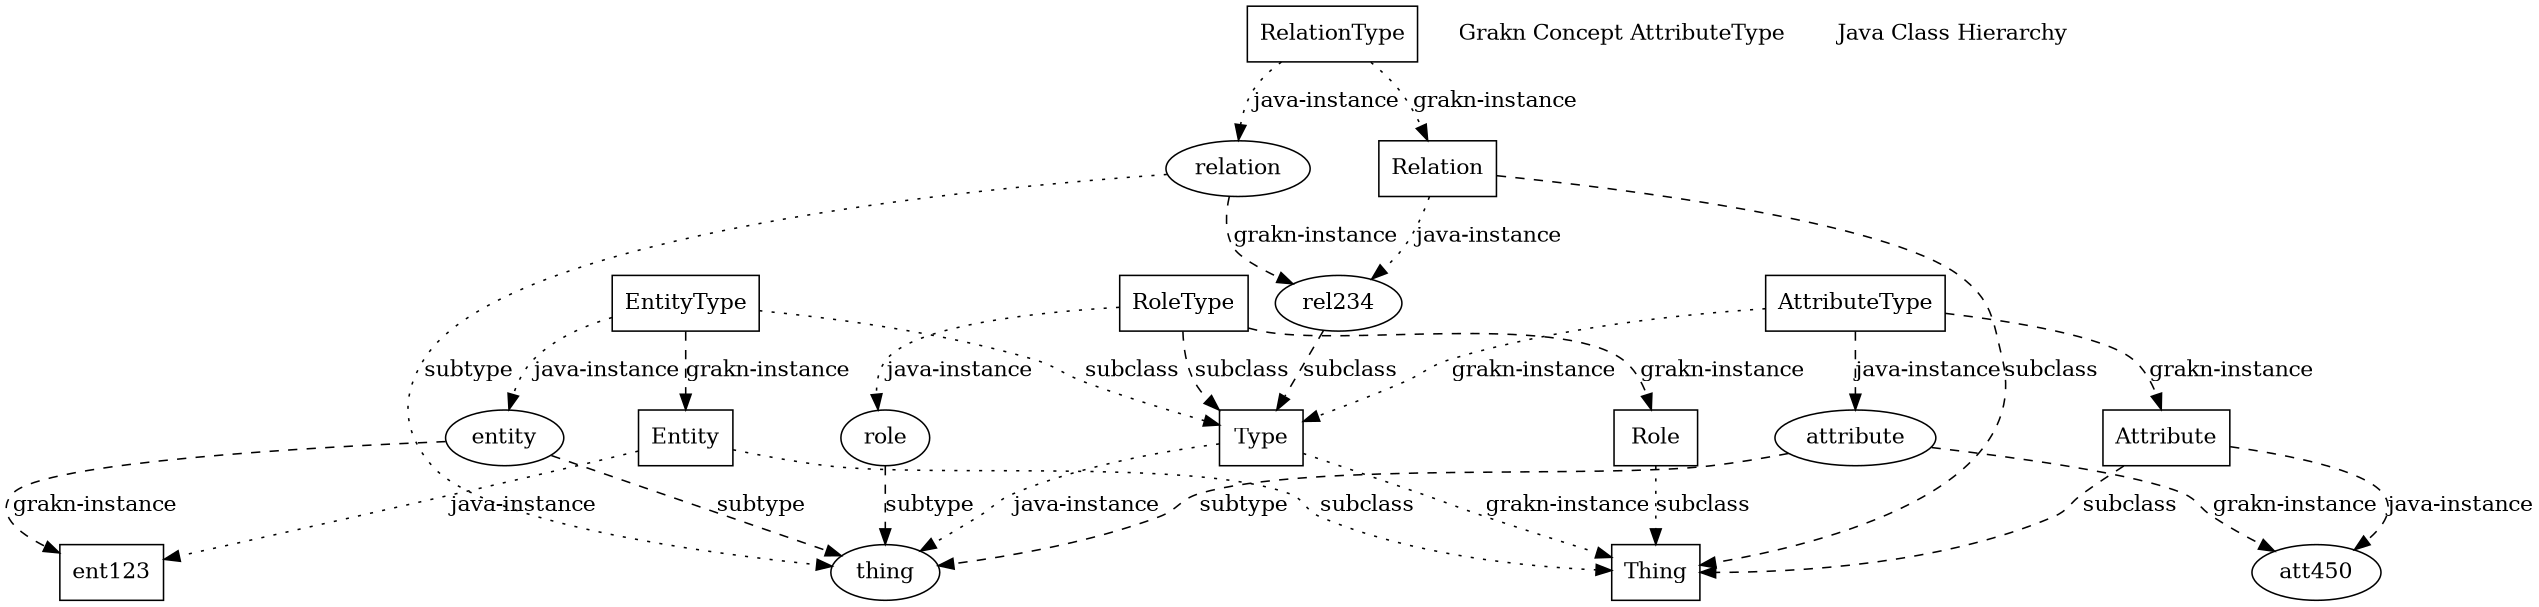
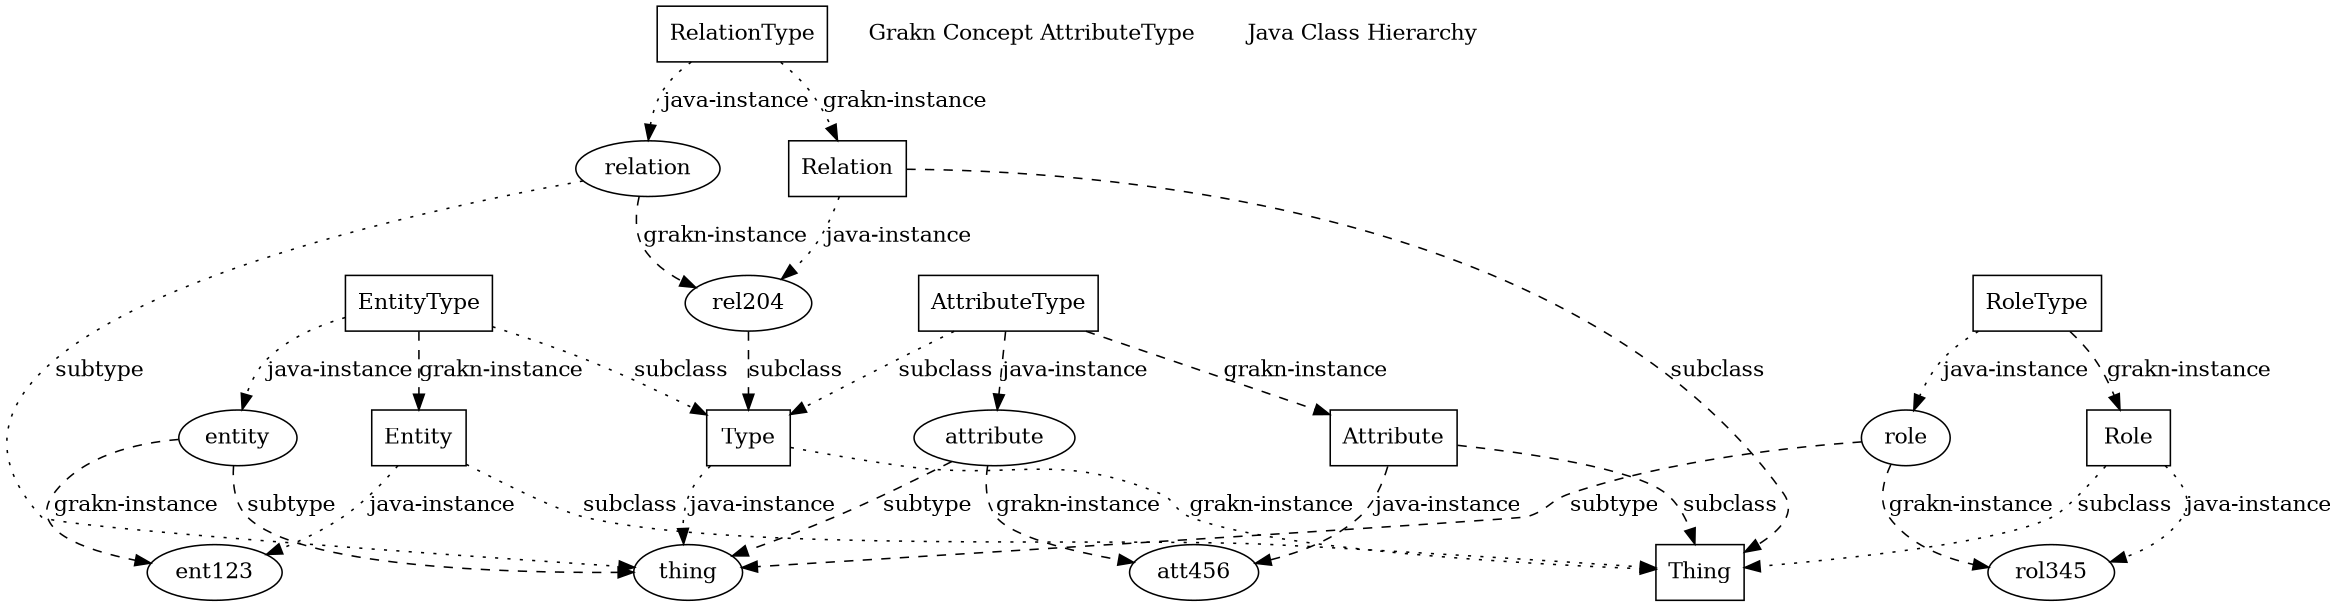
(1339, 303) -> (748, 303)
(1189, 368) -> none
(1534, 371) -> (946, 371)
(112, 572) -> (215, 572)
none -> (2051, 572)
(2317, 572) -> (1194, 572)
